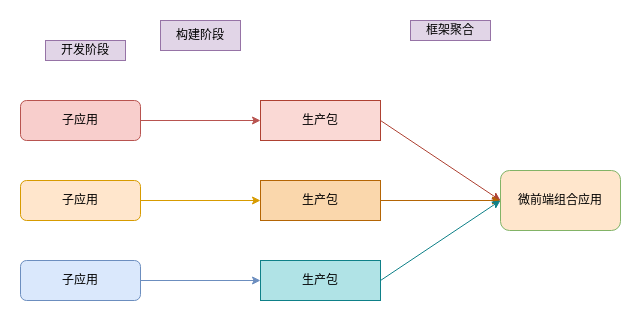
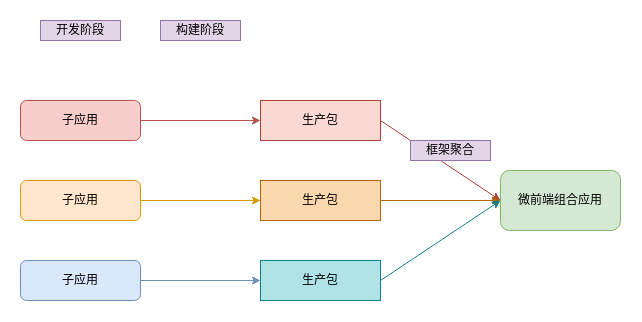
(451, 31) -> (451, 151)
(201, 36) -> (201, 31)
(86, 51) -> (81, 31)
(561, 201) -> (561, 201)
